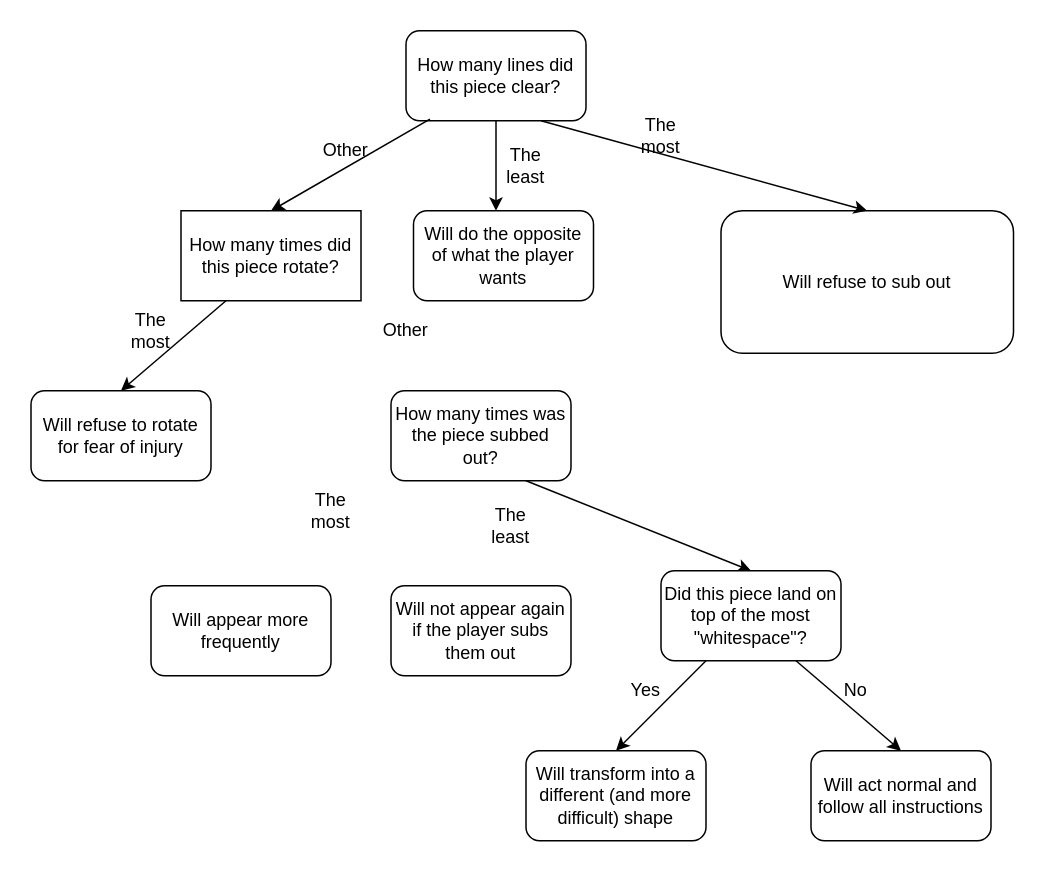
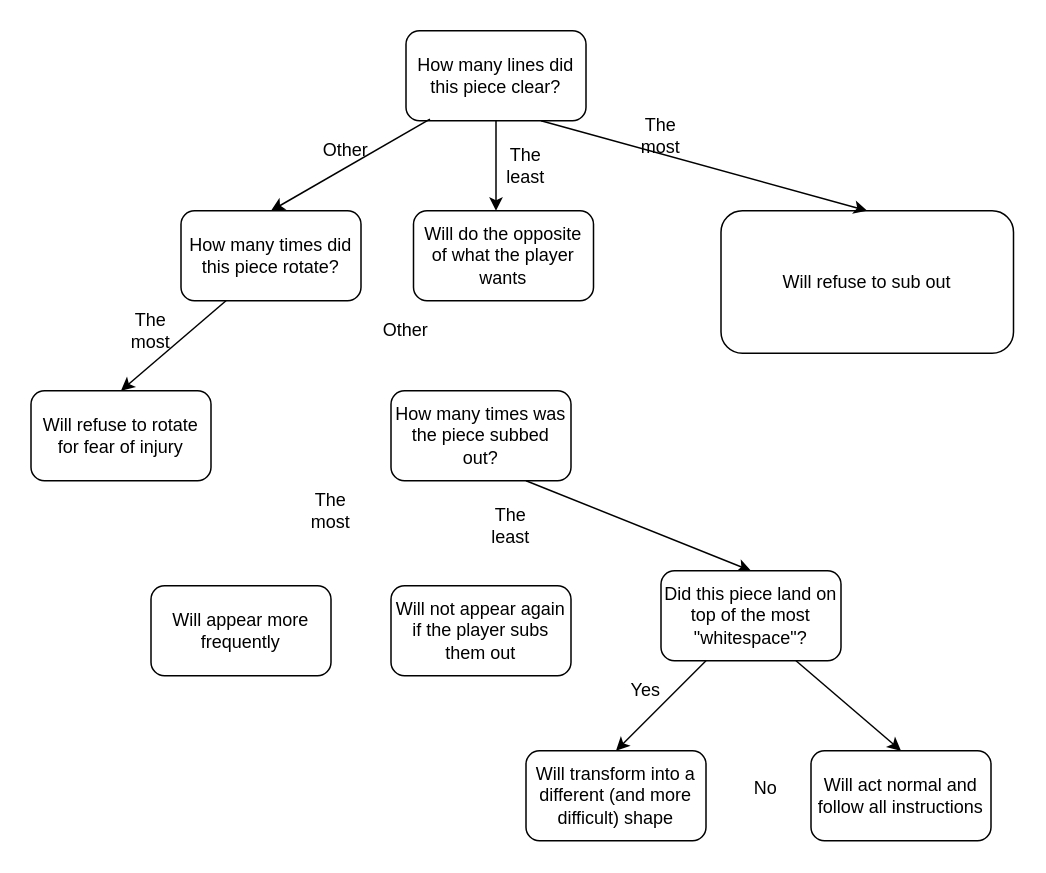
(271, 256) -> (271, 256)
(856, 691) -> (766, 788)
